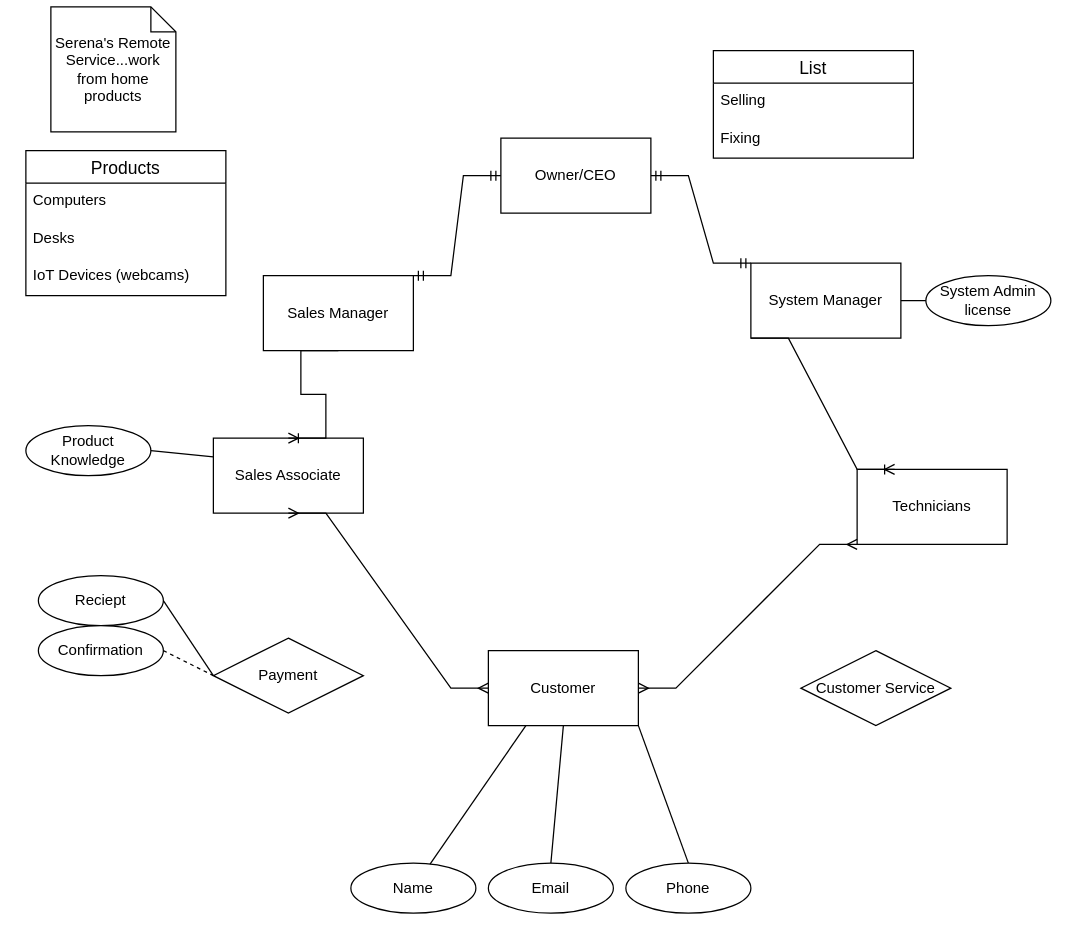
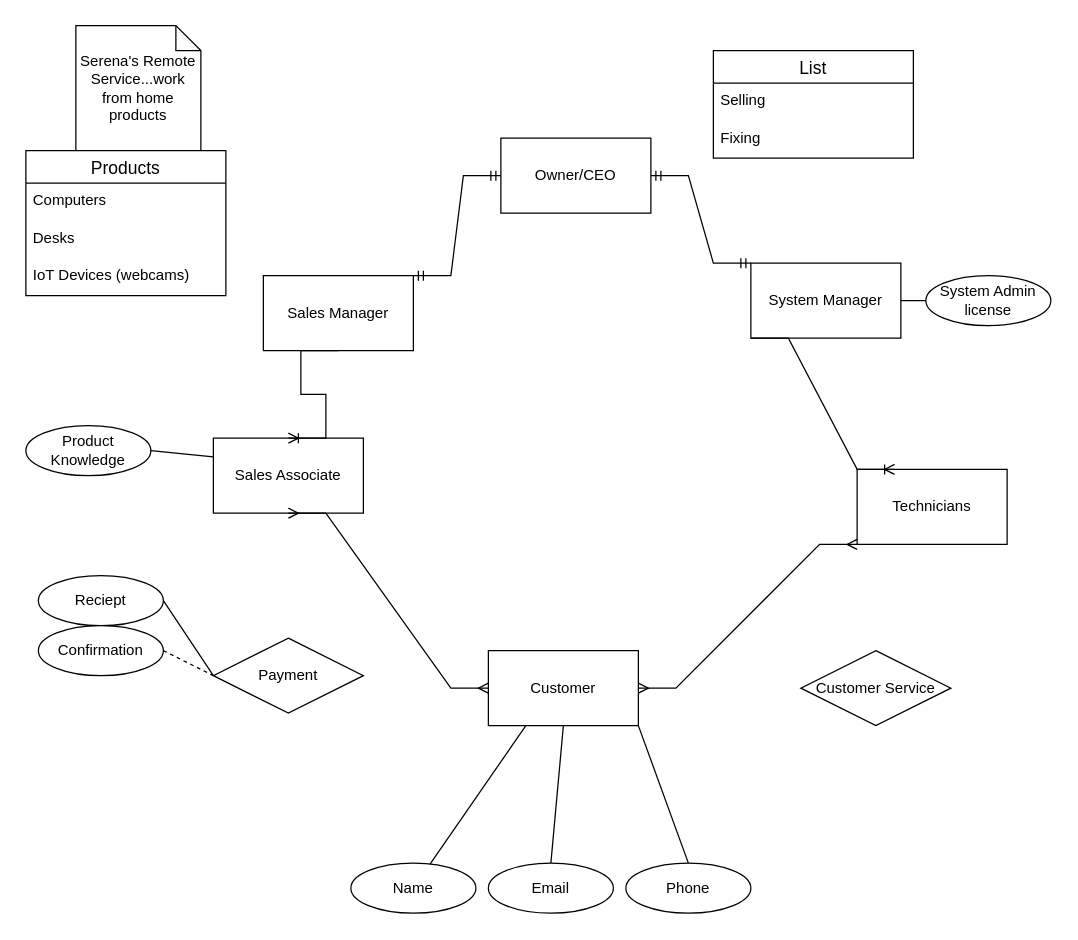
(113, 69) -> (138, 88)
